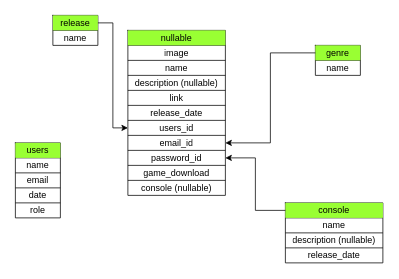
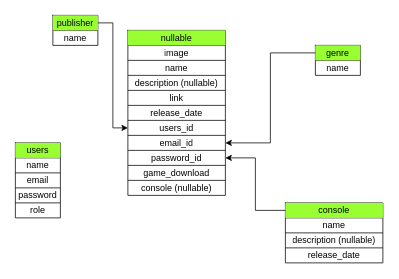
(75, 23) -> (75, 23)
(38, 195) -> (38, 195)
